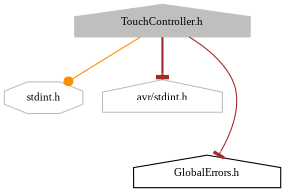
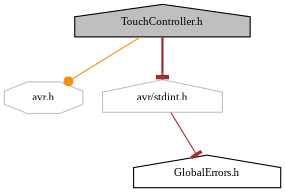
(162, 22) -> (162, 22)
(235, 86) -> (183, 132)
(44, 98) -> (44, 98)
